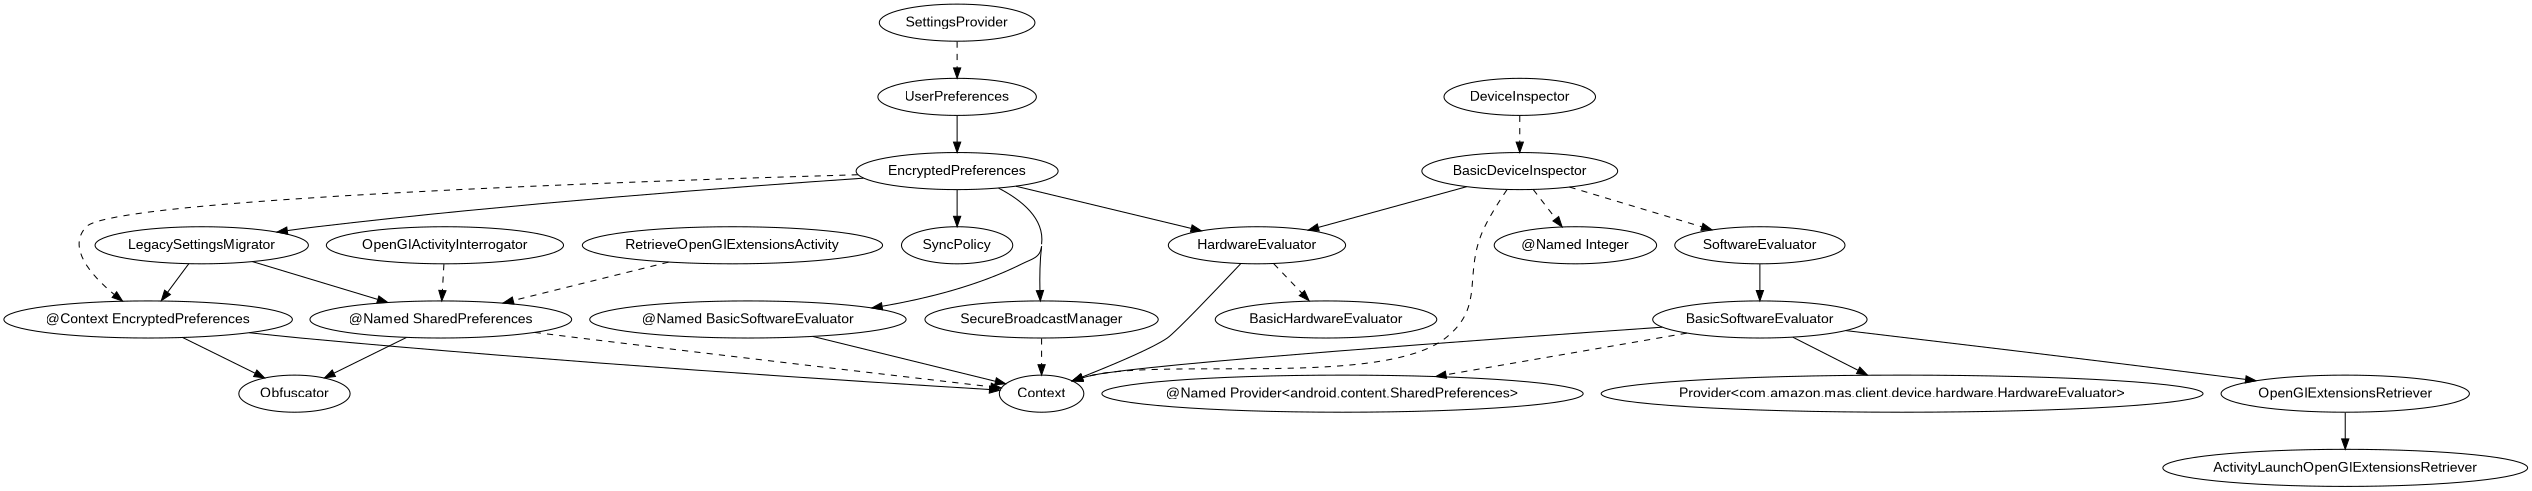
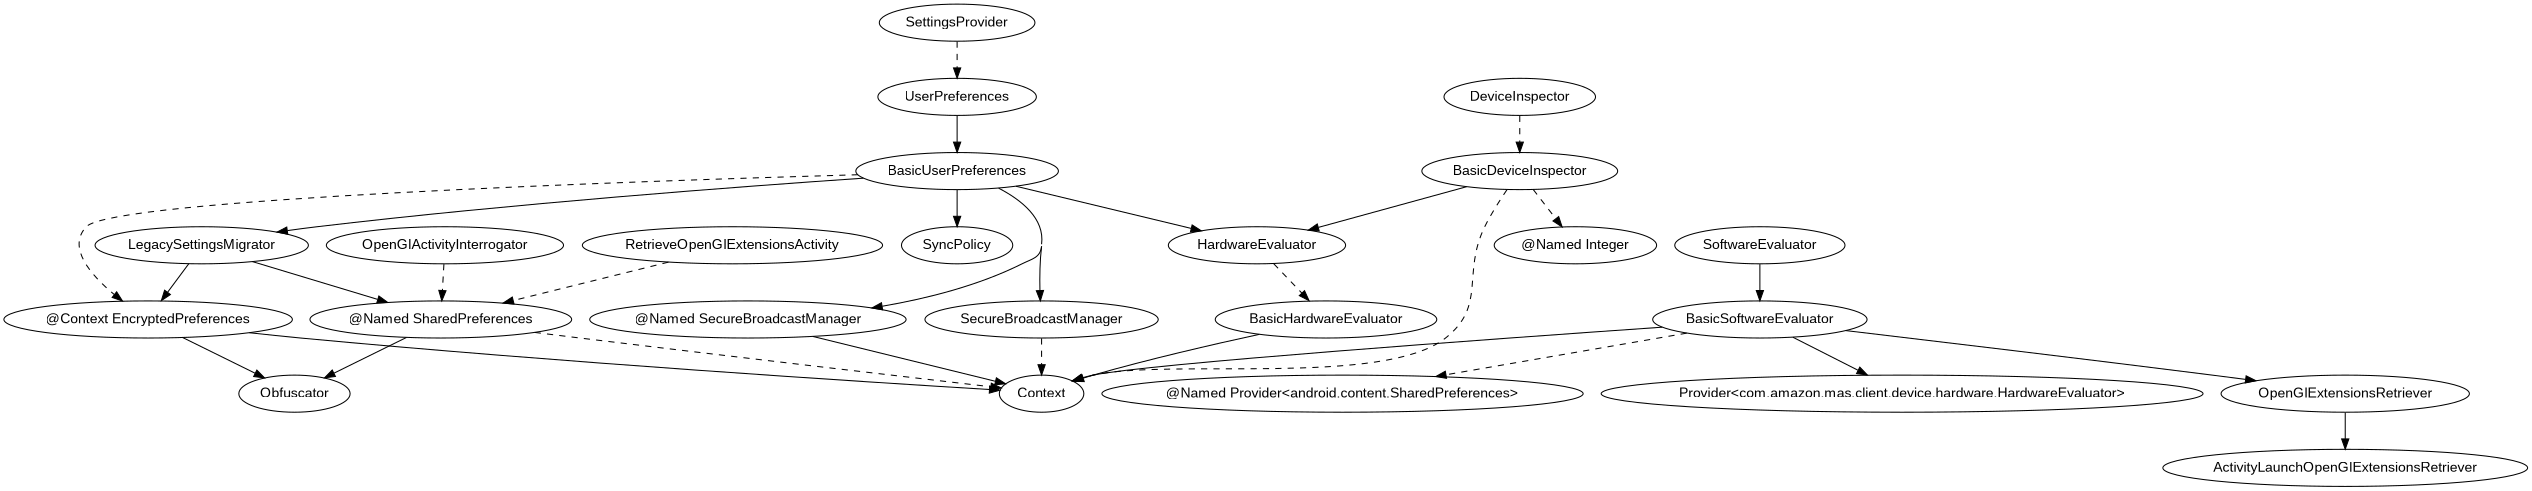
(957, 171) -> (957, 171)
(1636, 207) -> none
(748, 319) -> (748, 319)
(1171, 335) -> (1171, 355)
